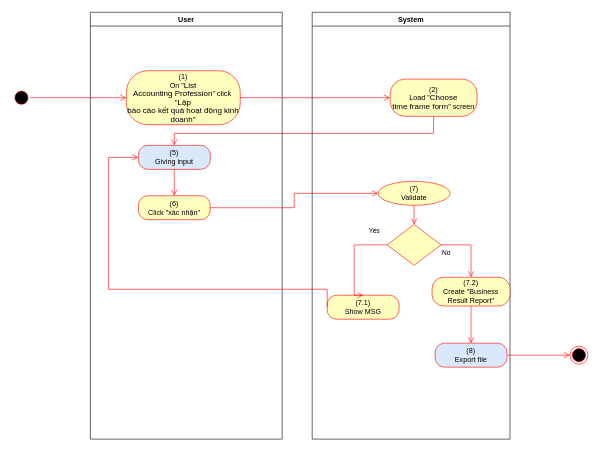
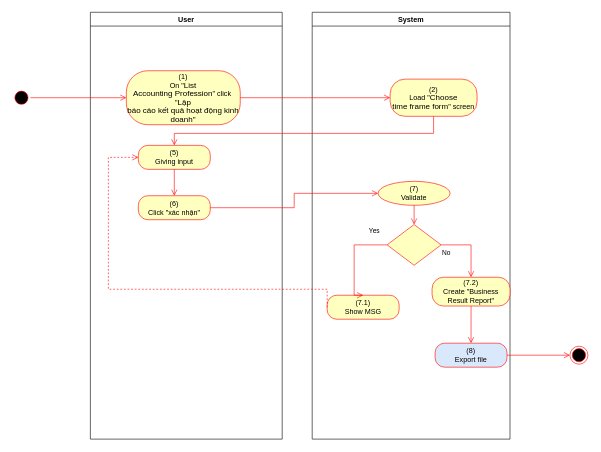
(174, 158) -> (174, 158)
(145, 290) -> (145, 290)
